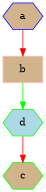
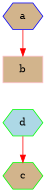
(23, 92) -> none
